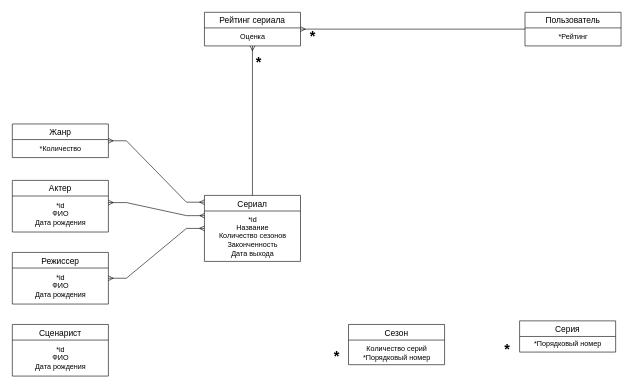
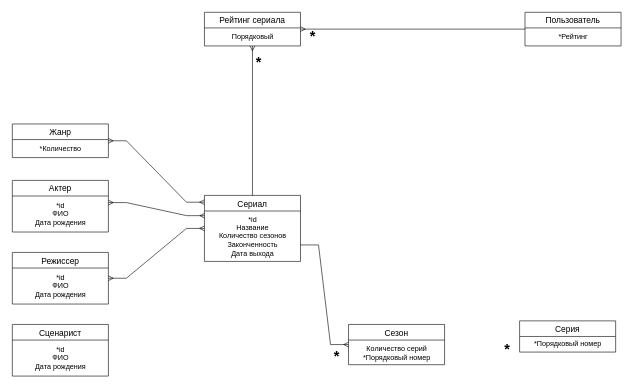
(253, 37) -> (253, 37)
none -> (325, 302)
